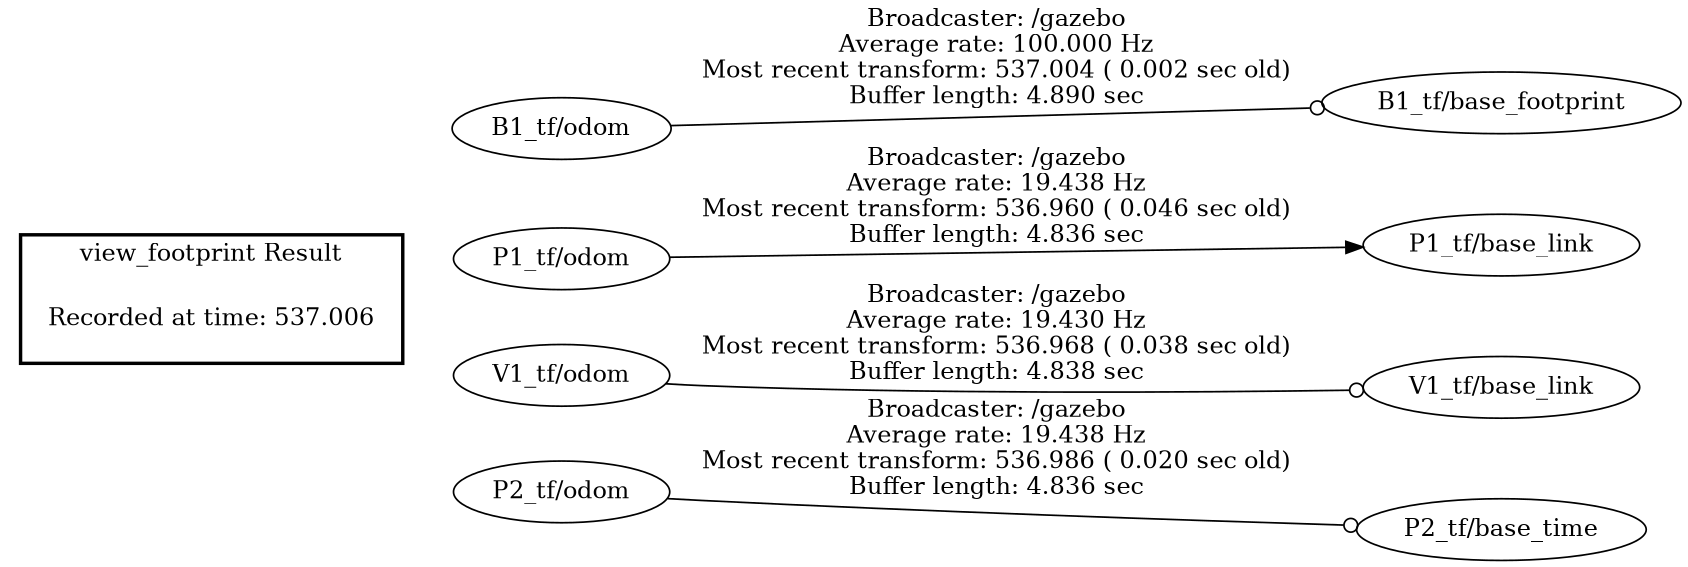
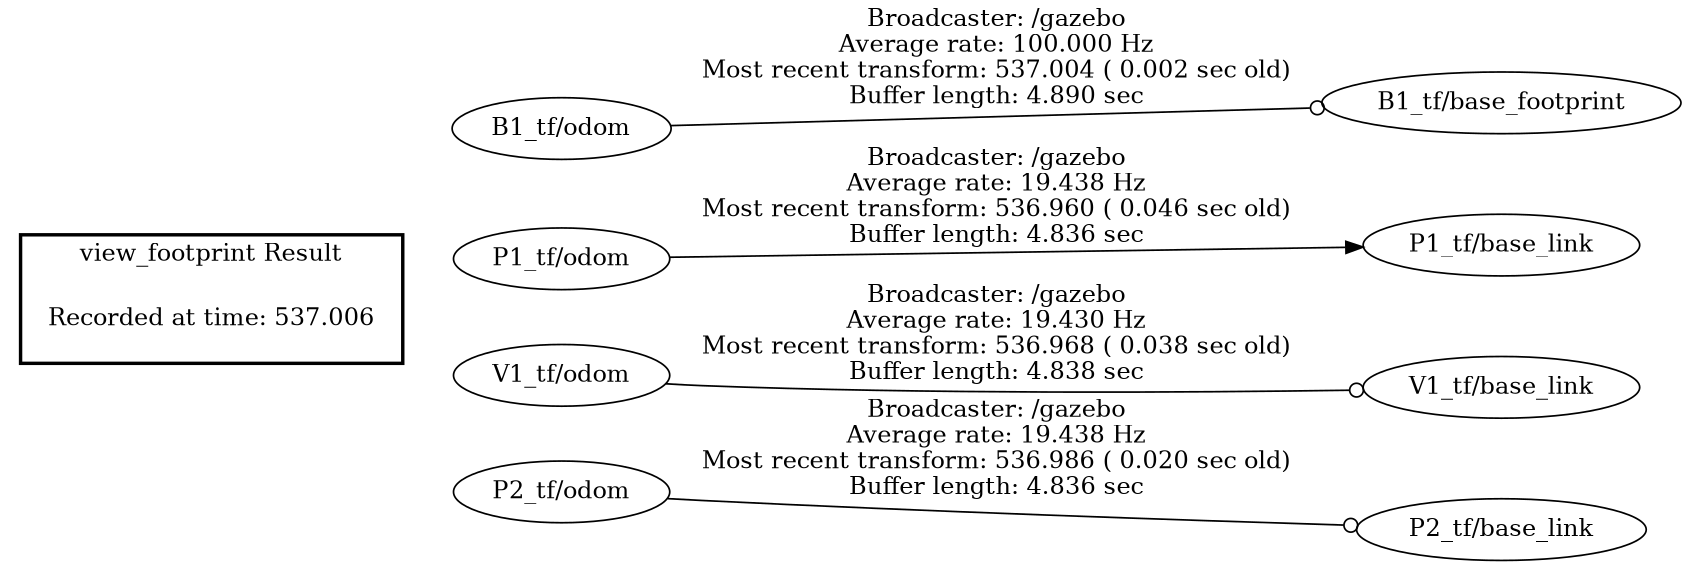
(1501, 530) -> (1501, 530)
